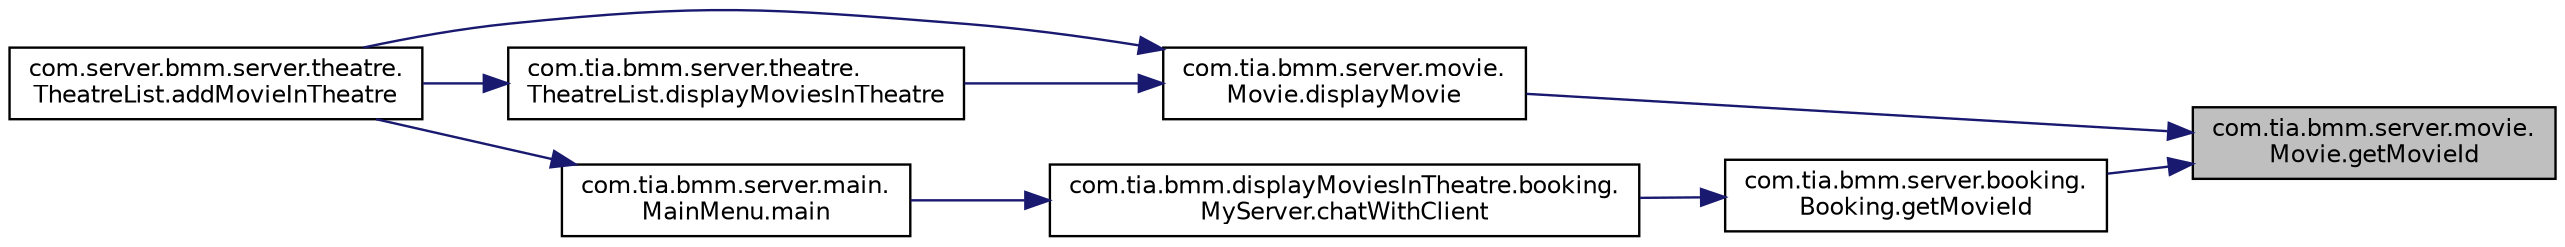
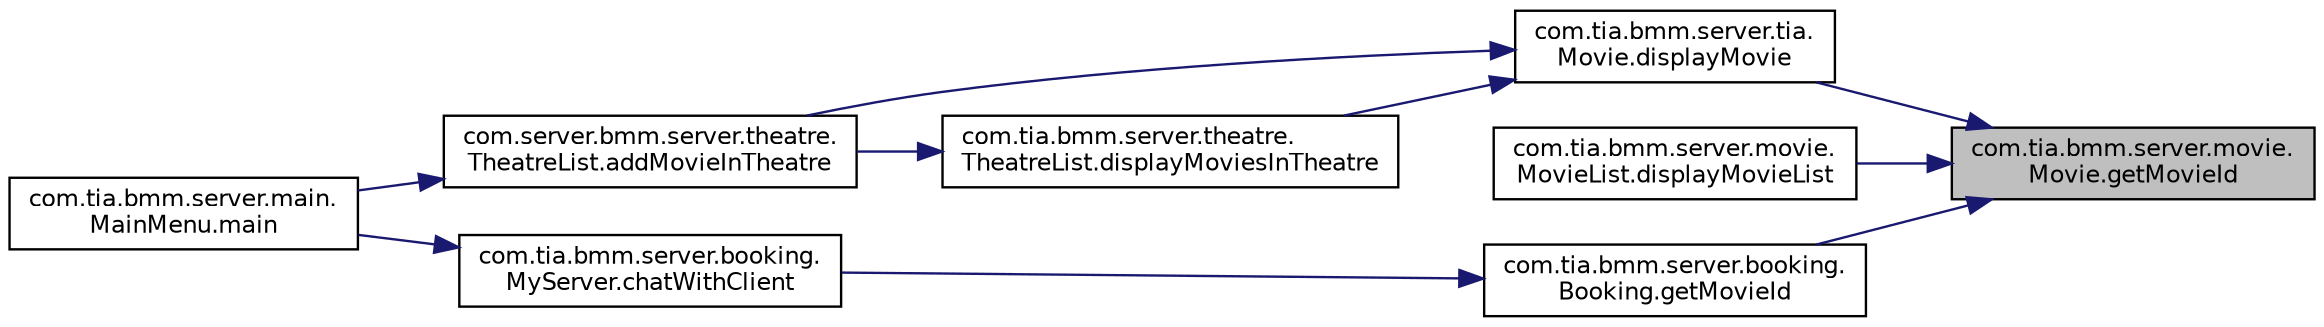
(1345, 83) -> (1675, 47)
(464, 139) -> (389, 186)
none -> (1675, 163)
(1345, 200) -> (650, 271)
